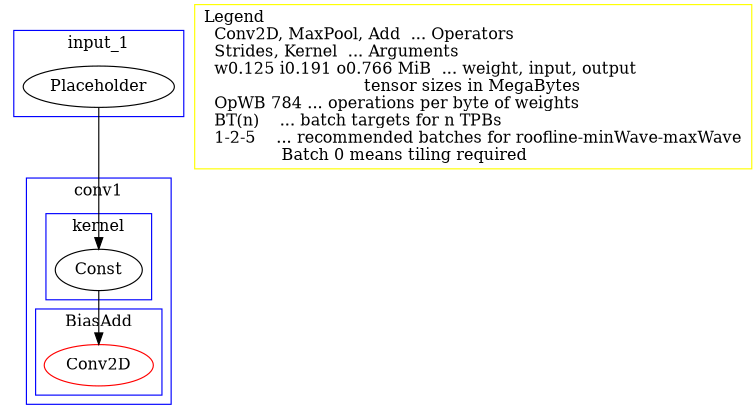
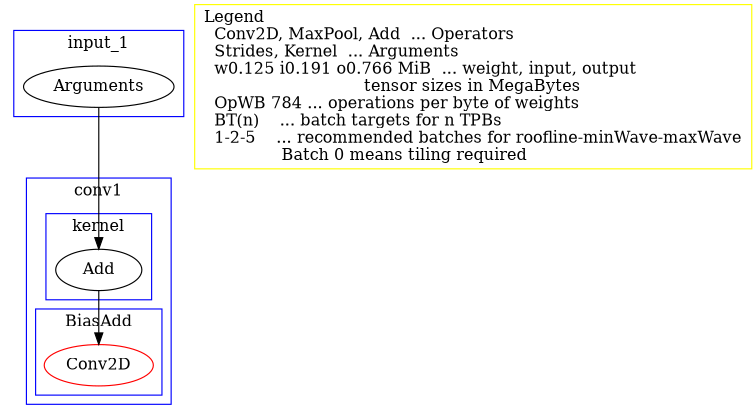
(99, 87) -> (99, 87)
(99, 270) -> (99, 270)
